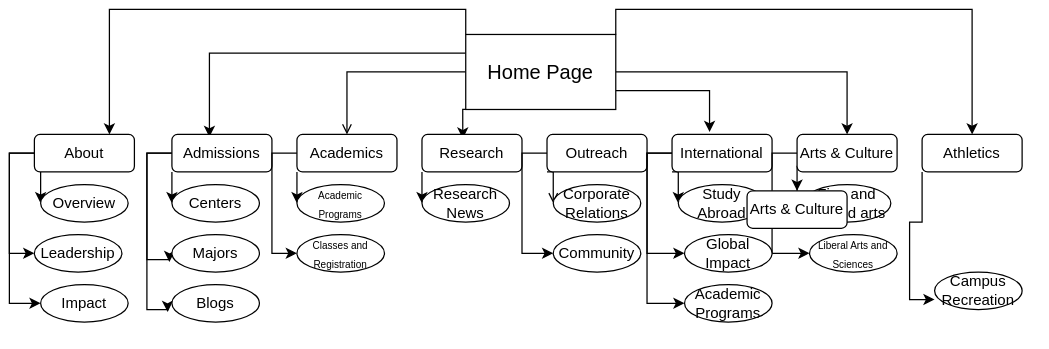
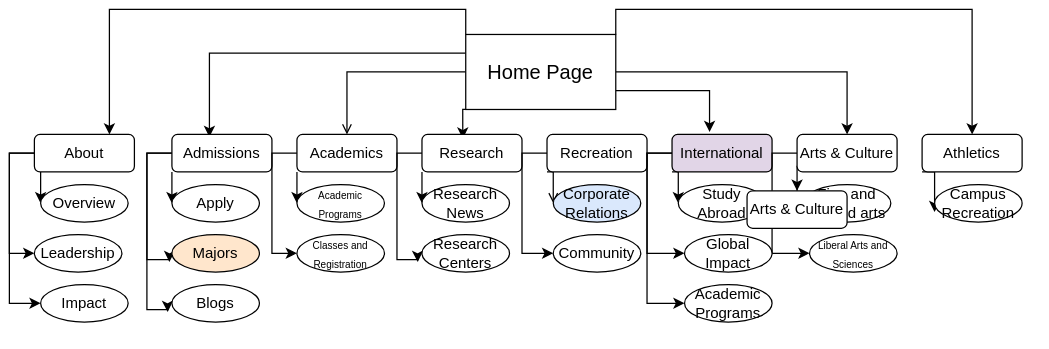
(597, 153) -> (597, 153)
(722, 153) -> (722, 153)
(216, 203) -> (216, 203)
(597, 203) -> (597, 203)
none -> (397, 225)
(216, 253) -> (216, 253)
none -> (466, 253)
(978, 291) -> (978, 203)
